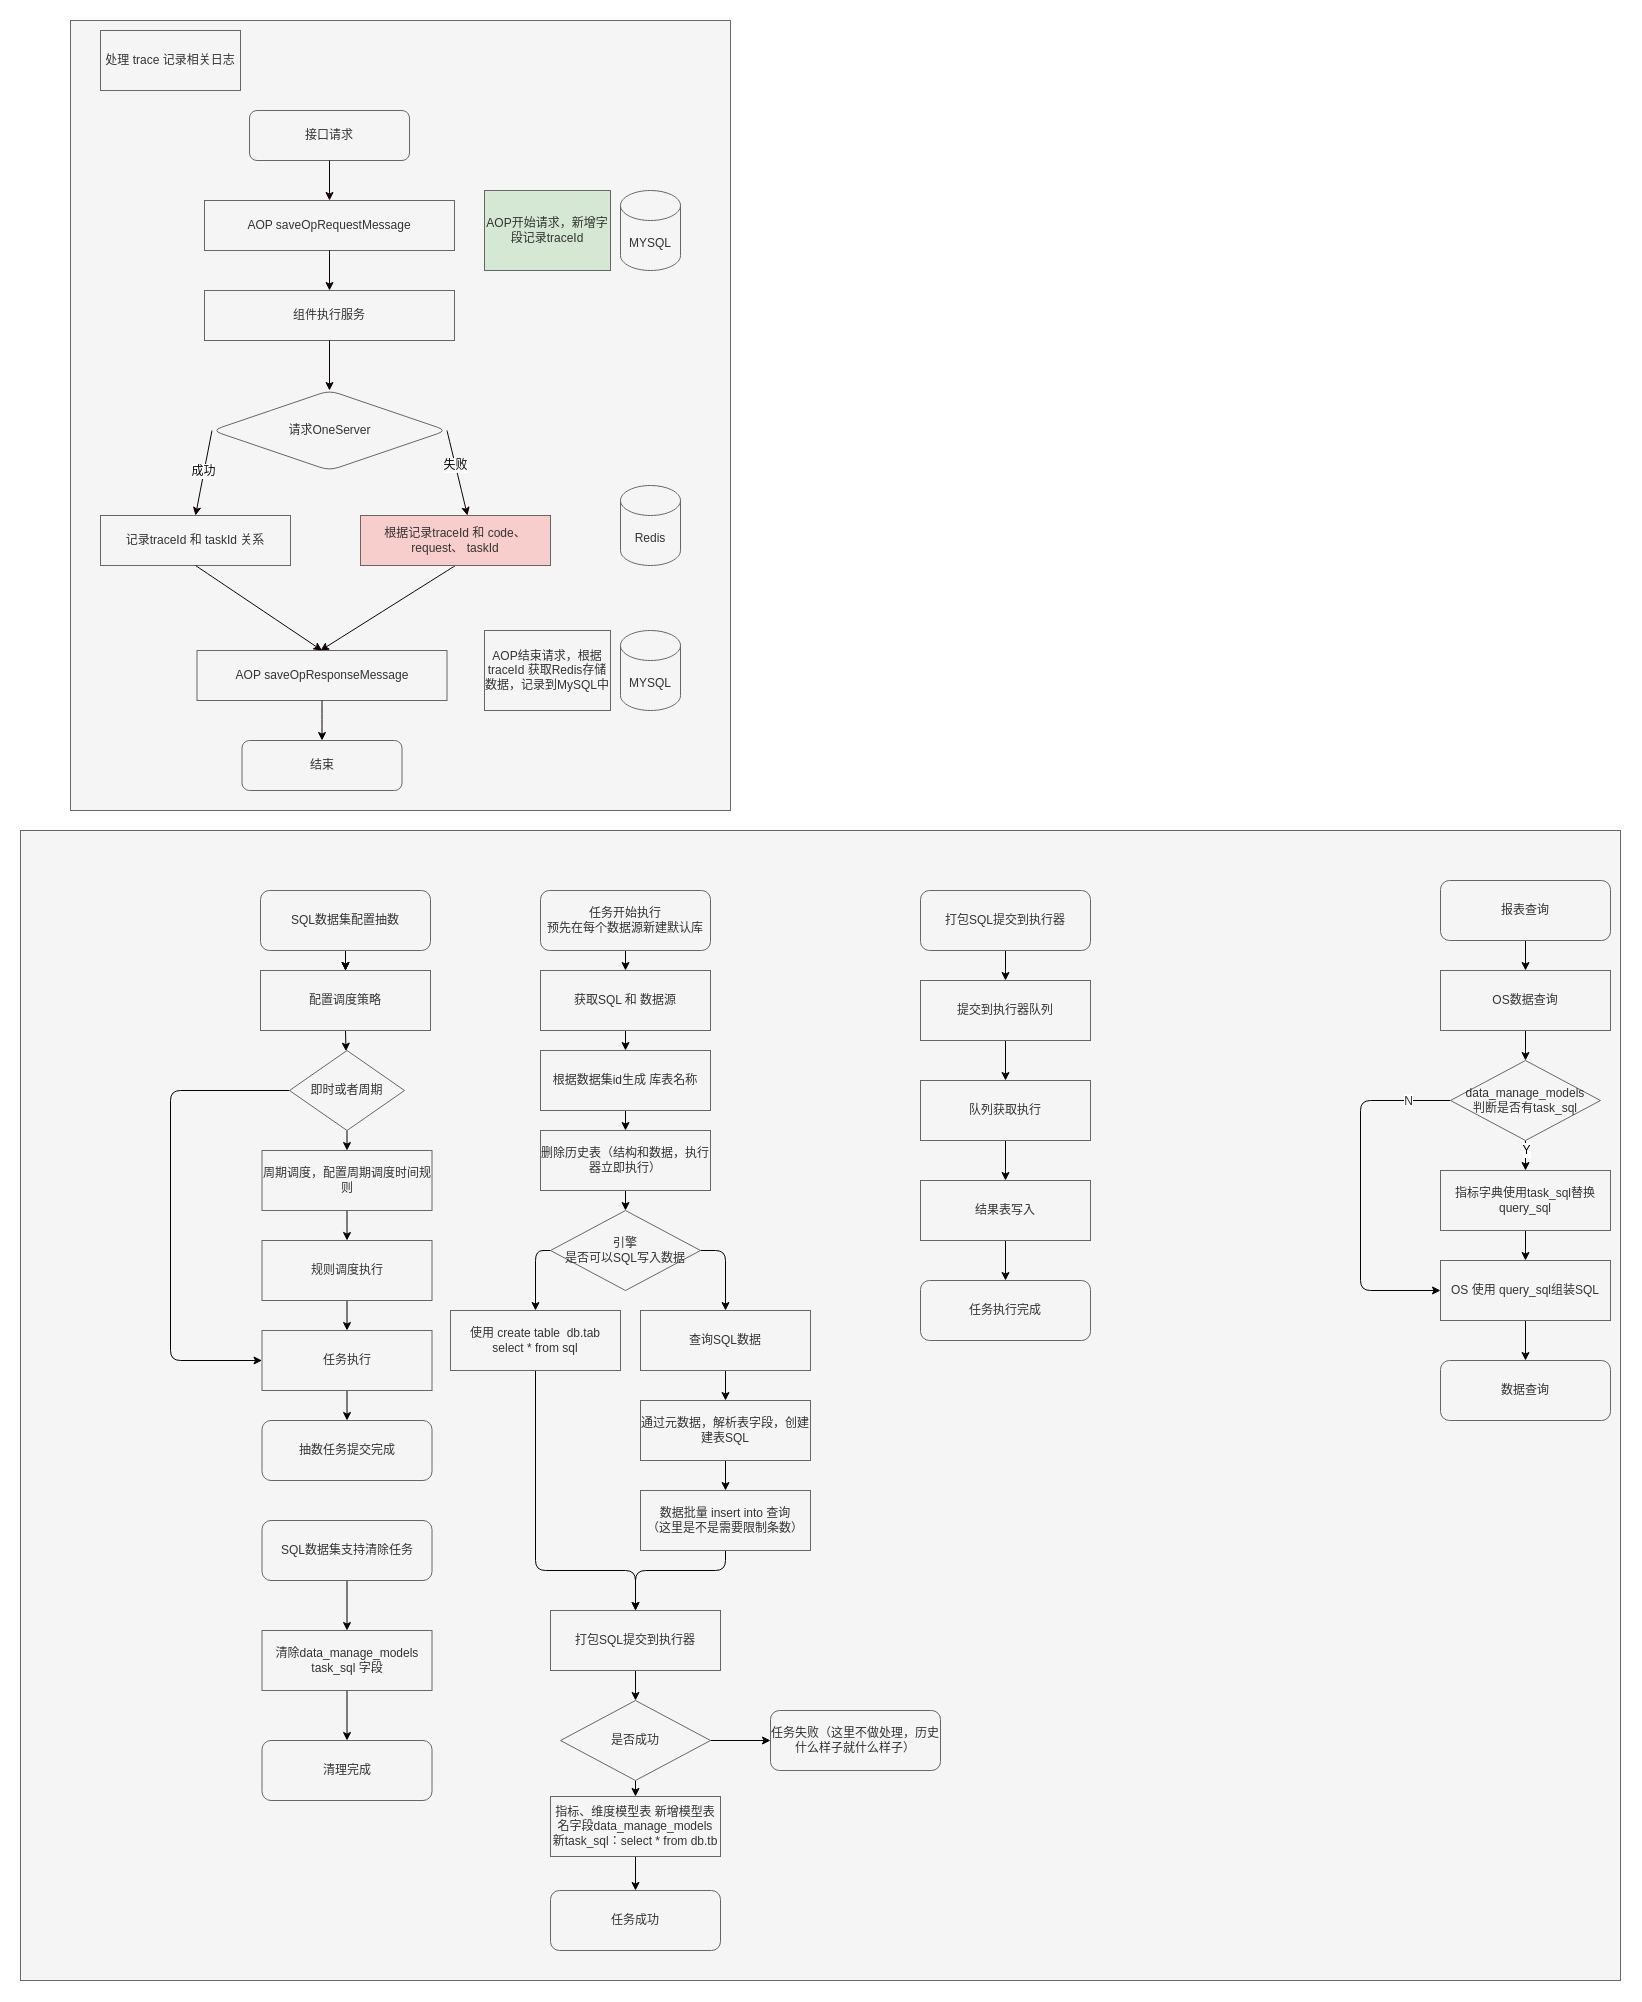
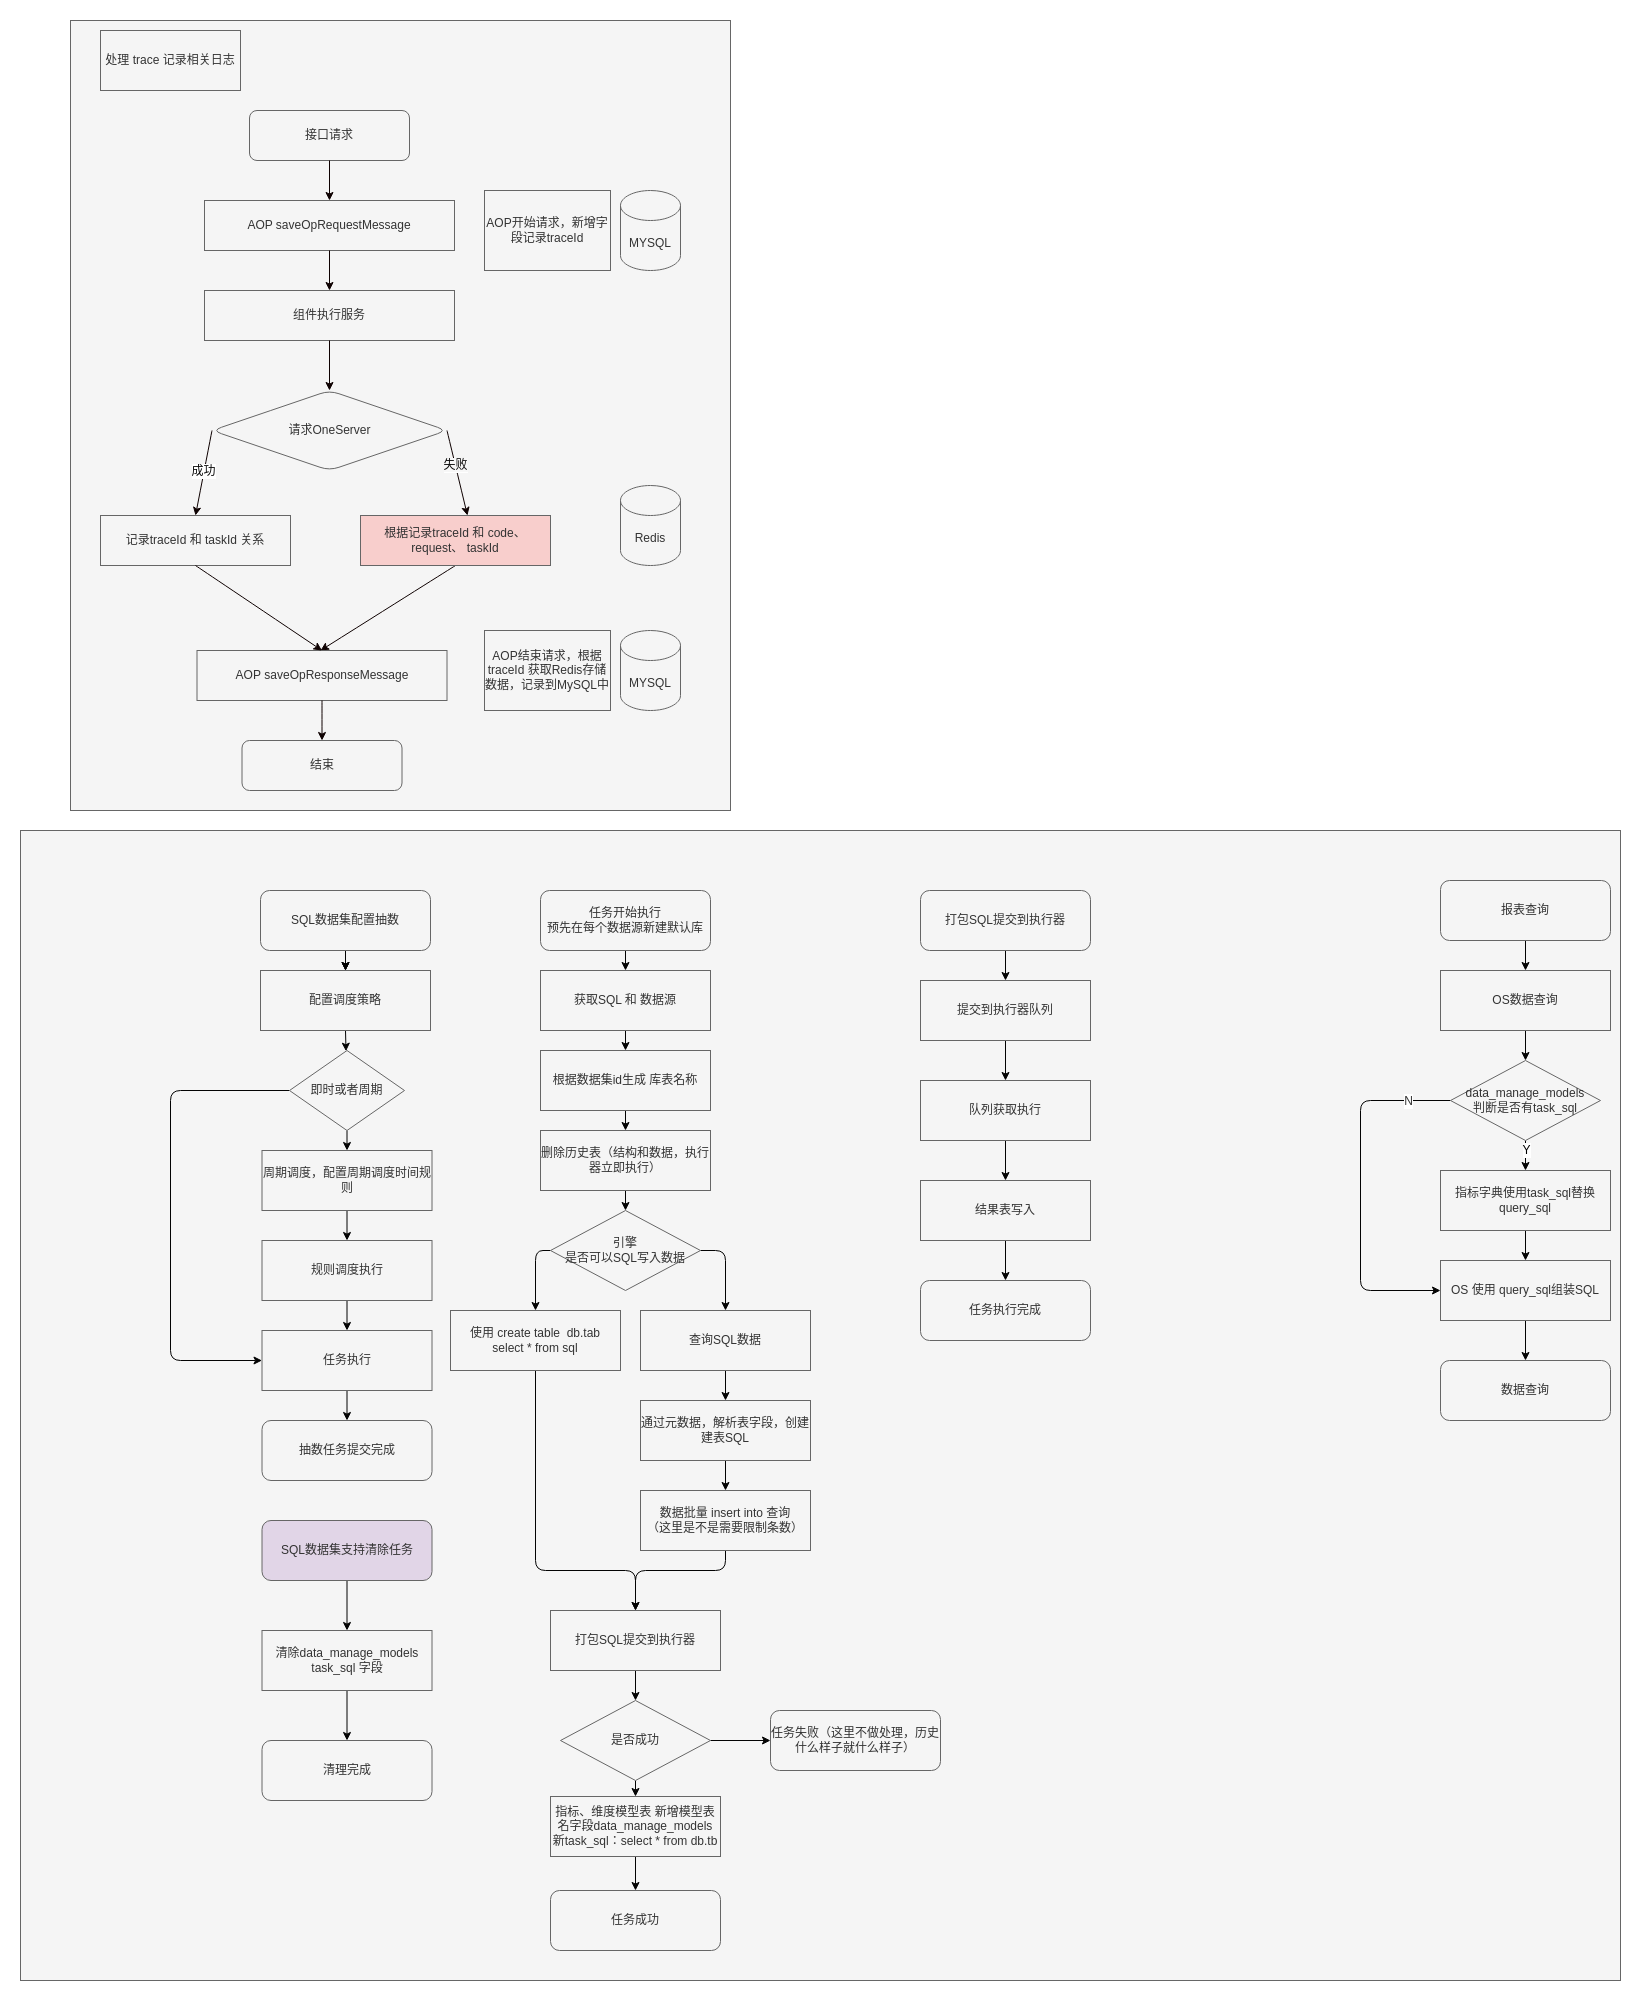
(548, 231) -> (548, 231)
(347, 1551) -> (347, 1551)
